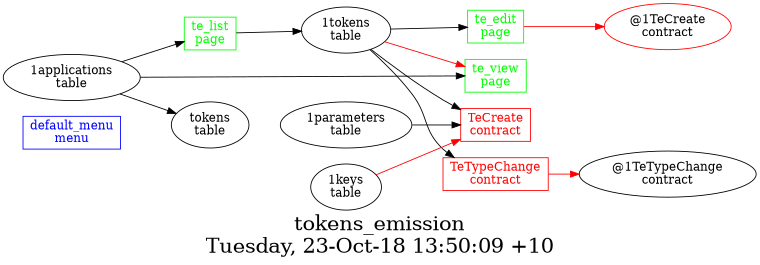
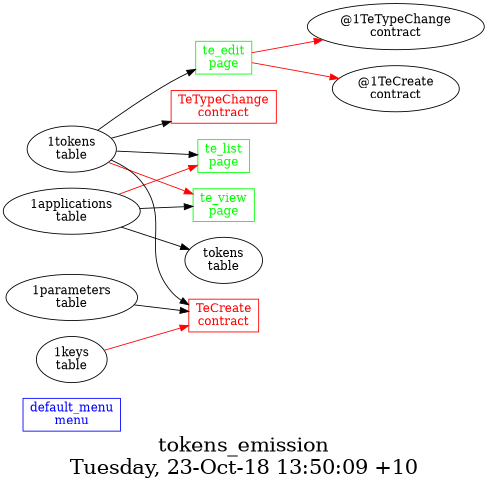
(668, 27) -> (396, 89)
(265, 32) -> (153, 153)
(149, 53) -> (149, 183)
(559, 174) -> (283, 47)
